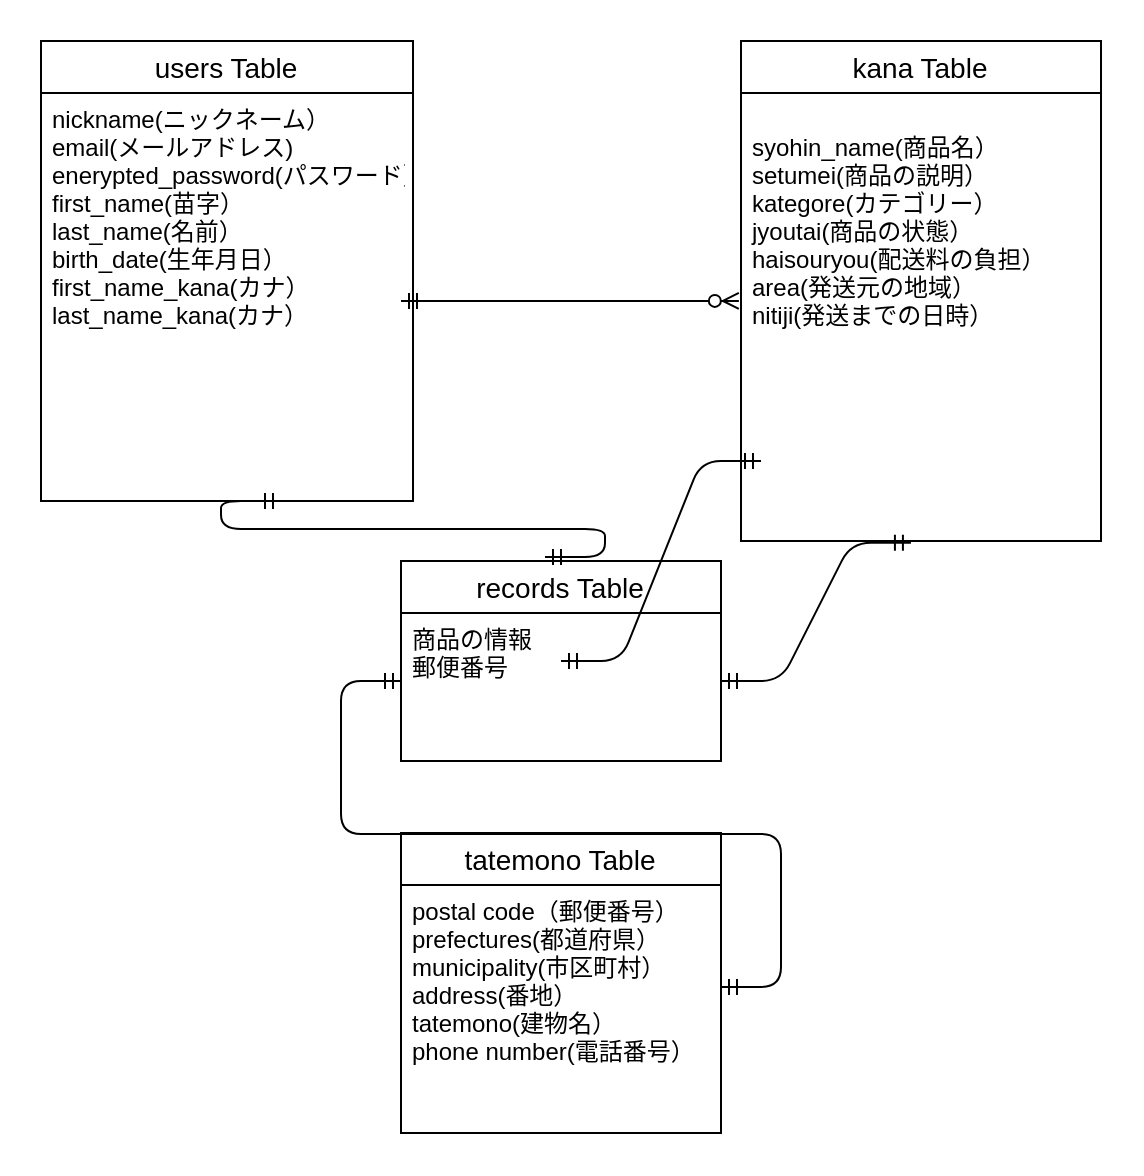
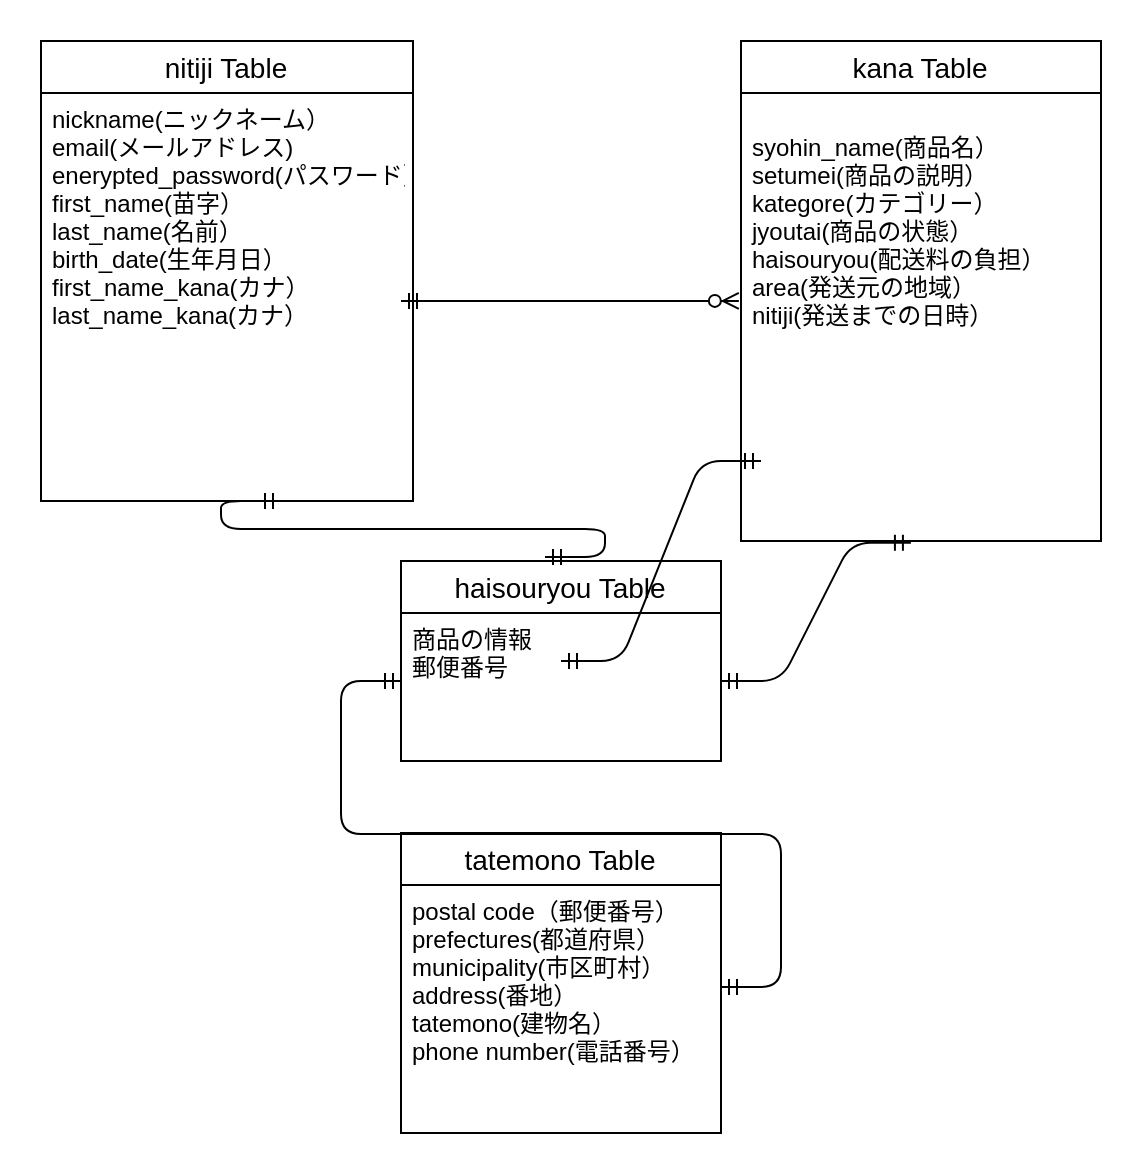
(226, 69) -> (226, 69)
(560, 589) -> (560, 589)
